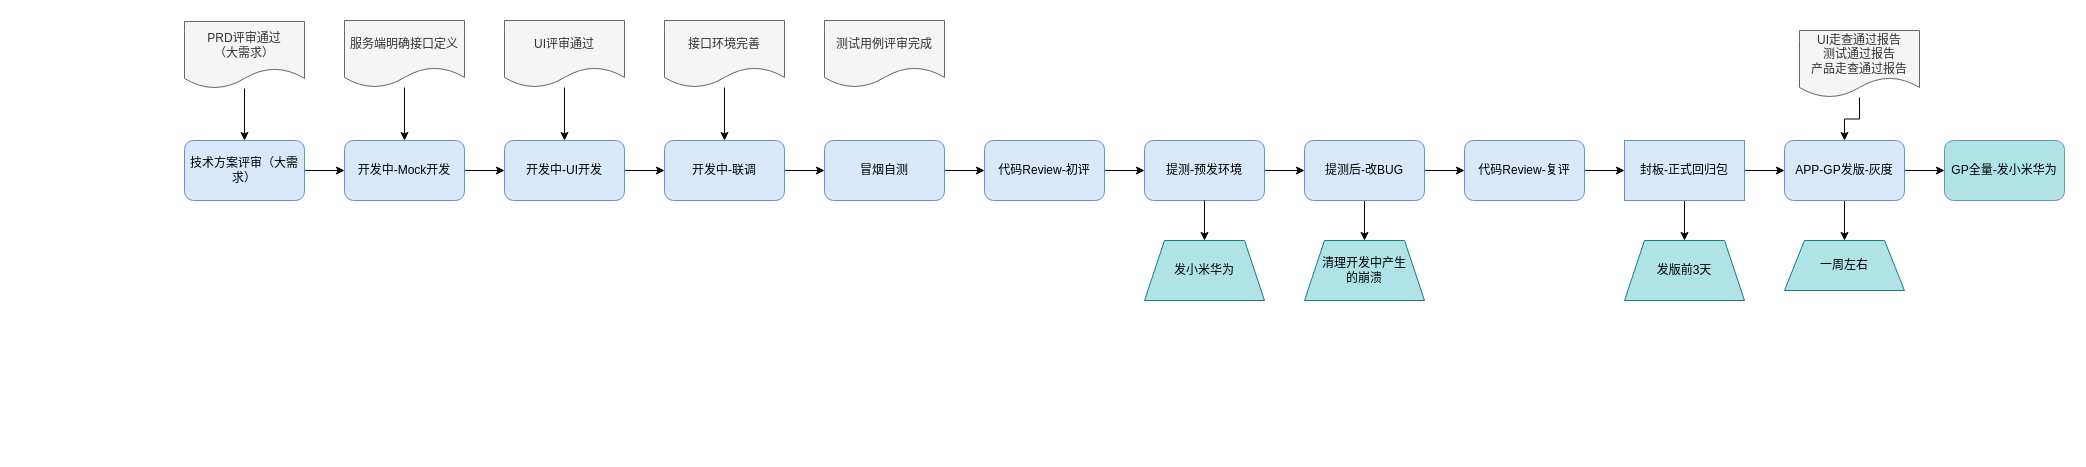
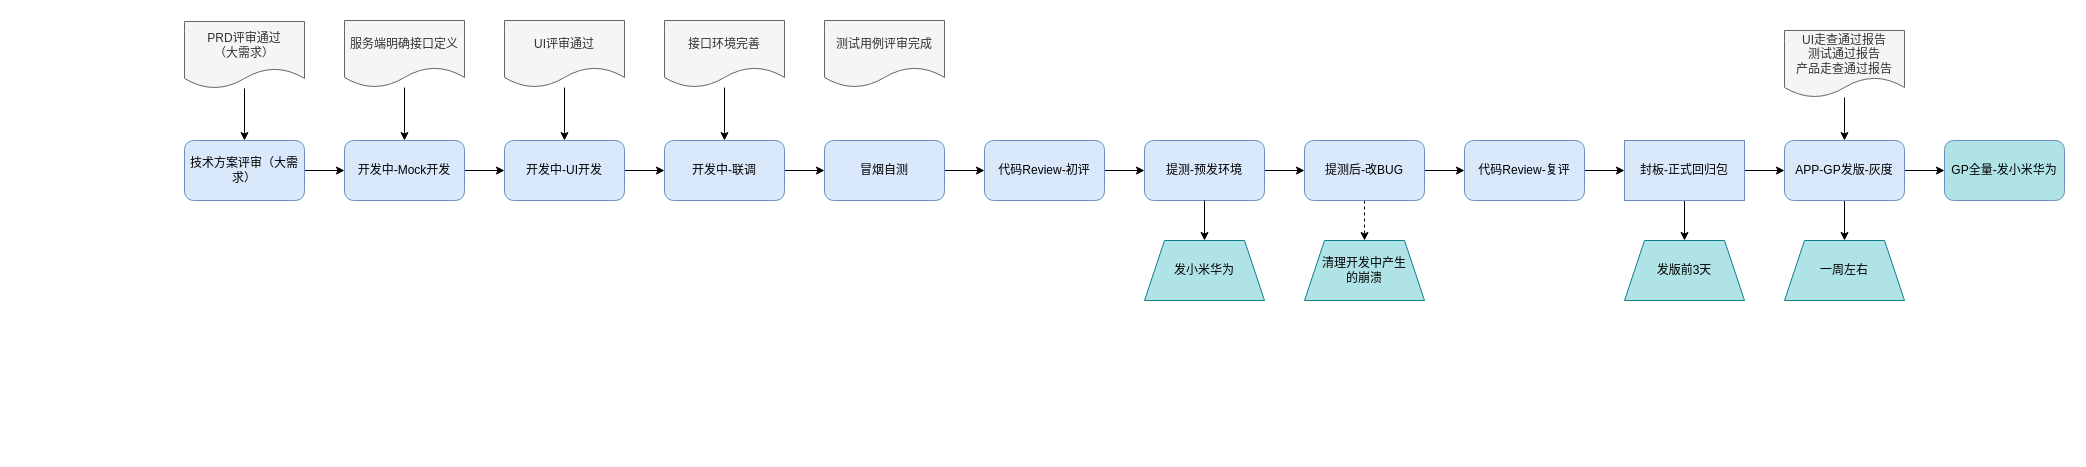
(1860, 64) -> (1845, 64)
(1365, 217) -> (1365, 217)
(1845, 266) -> (1845, 271)
